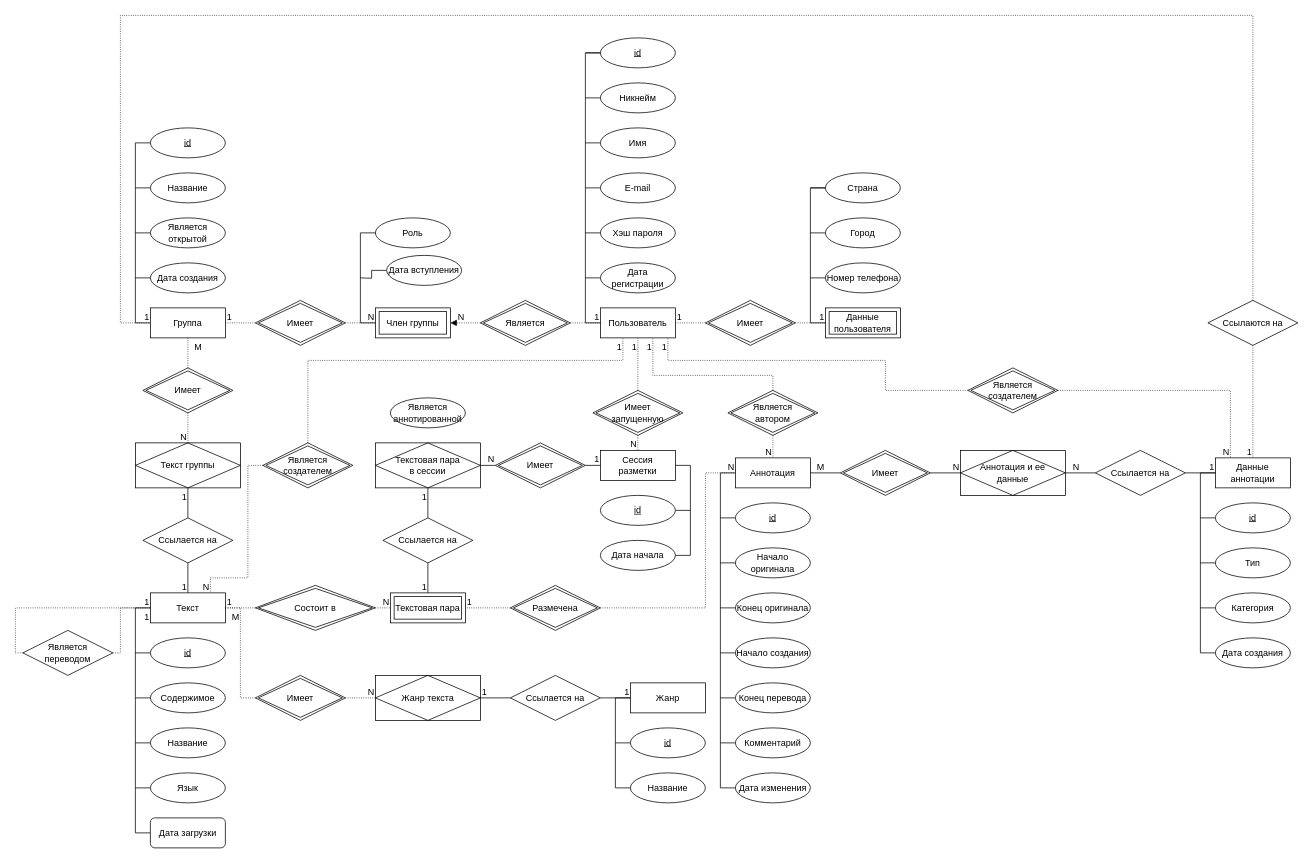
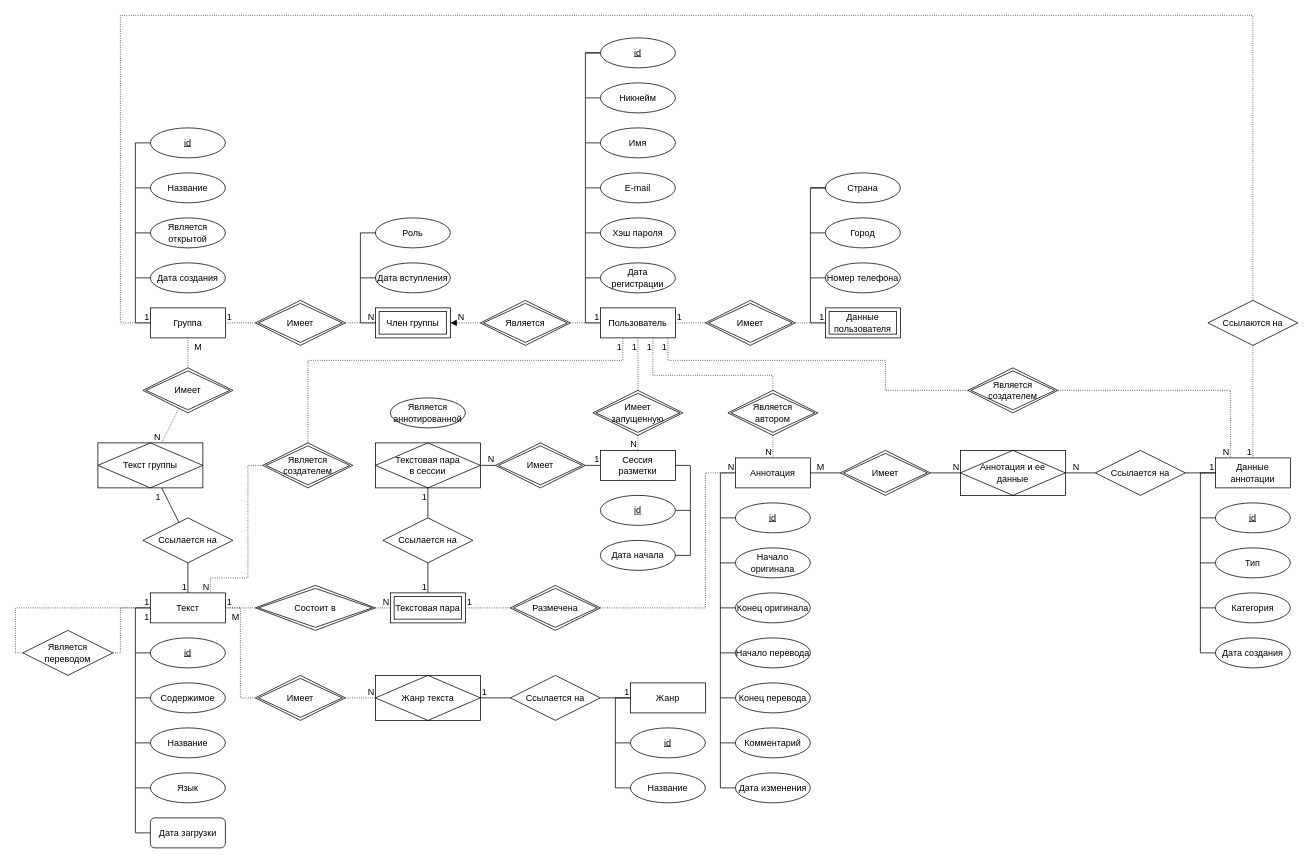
(424, 270) -> (413, 278)
(188, 465) -> (150, 465)
(773, 653) -> (773, 653)
